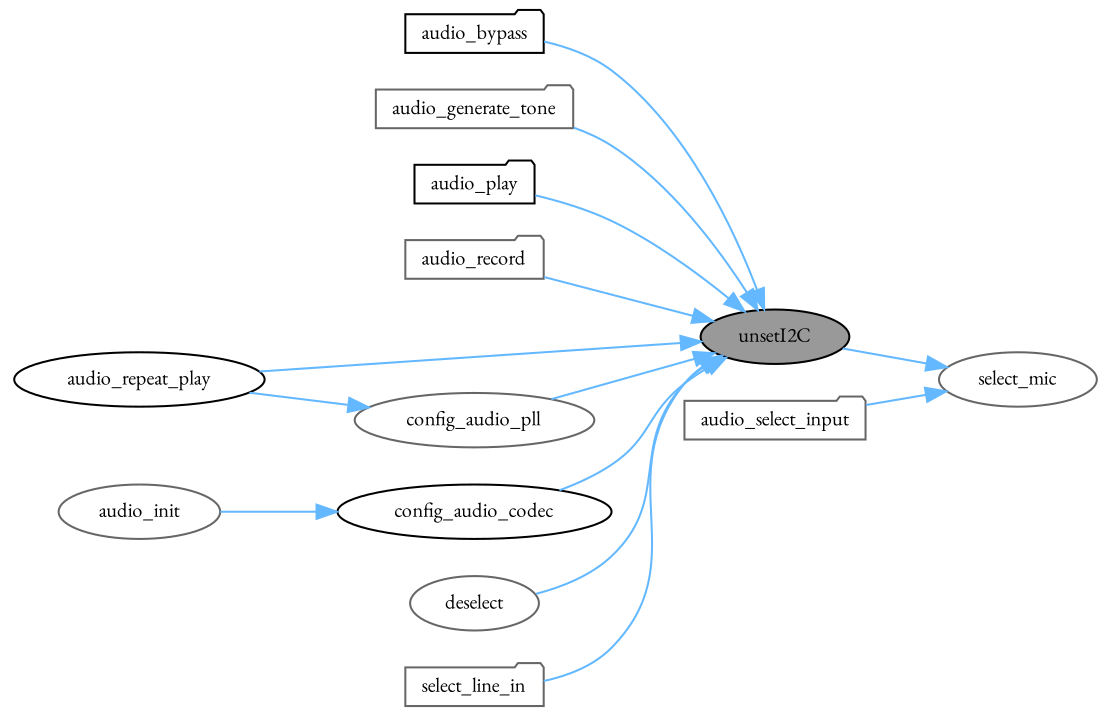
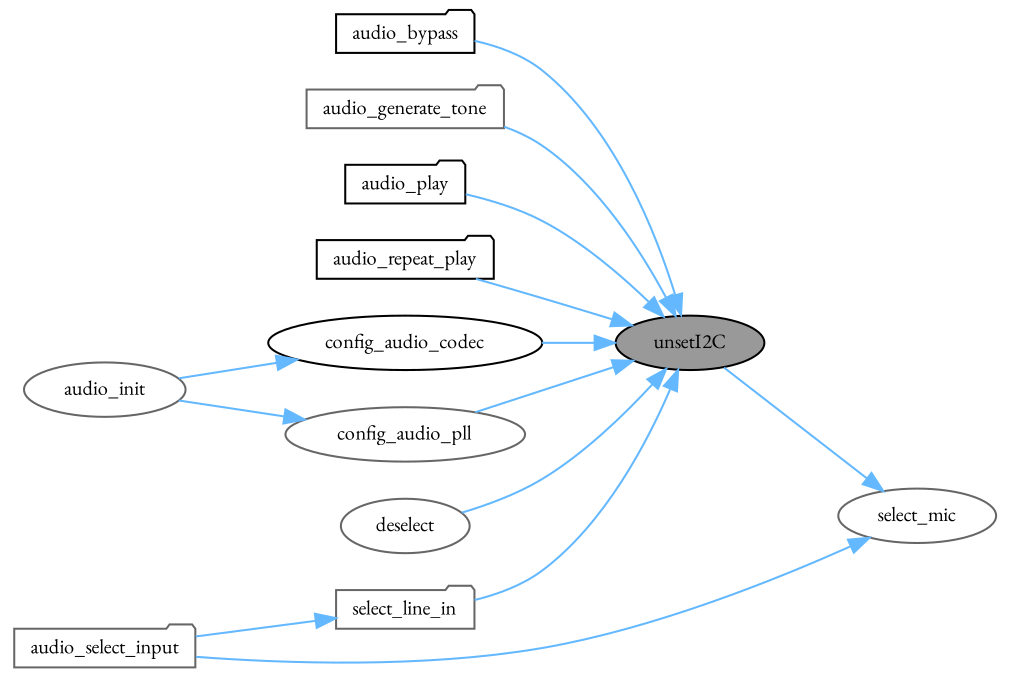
(475, 259) -> none
(139, 379) -> (405, 259)
(299, 399) -> (231, 408)
none -> (256, 629)
